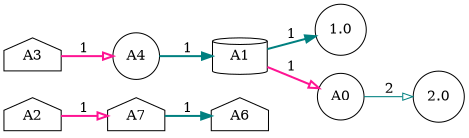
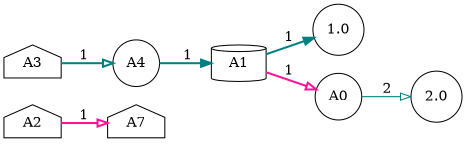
(82, 56) -> (82, 63)
(240, 116) -> none
